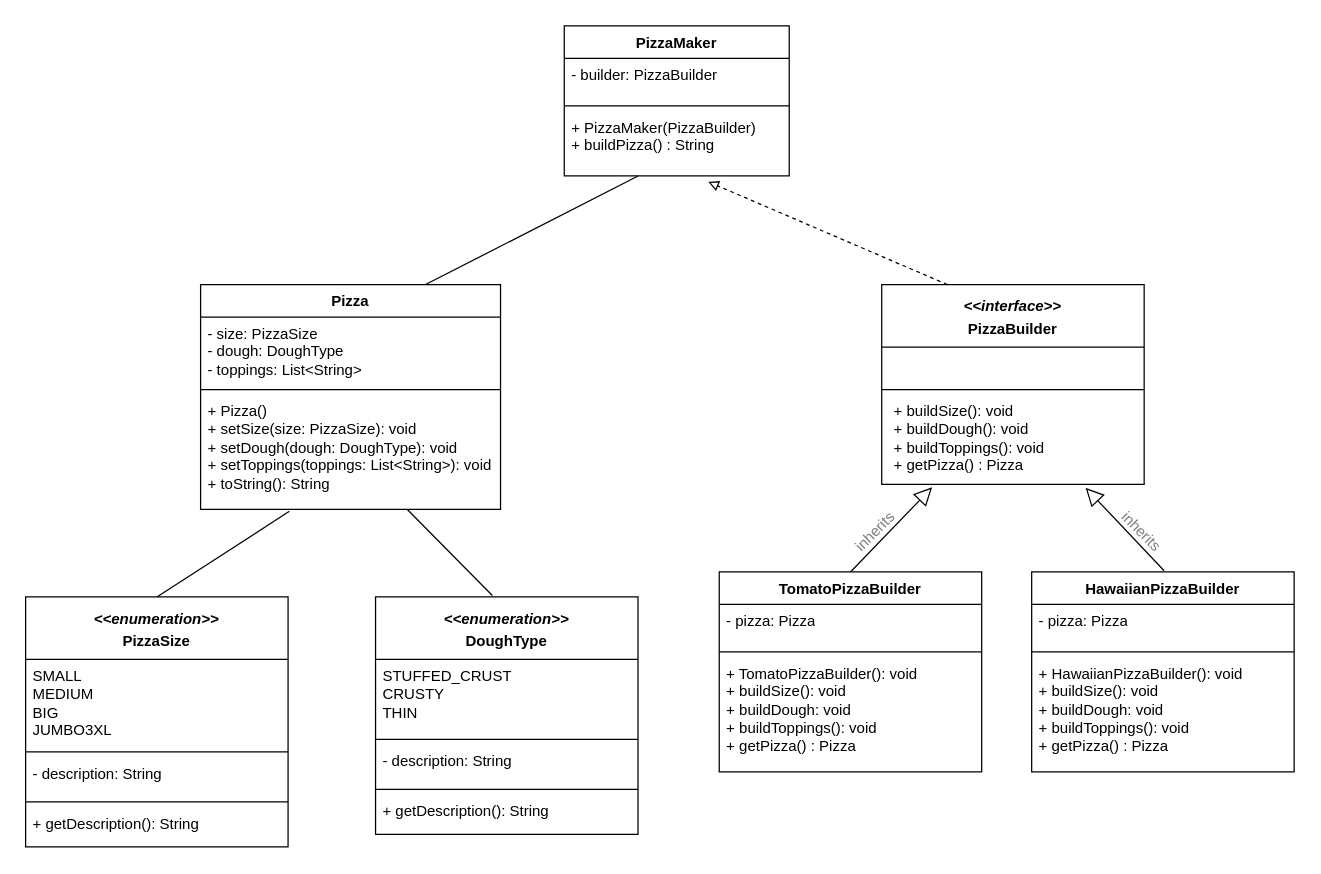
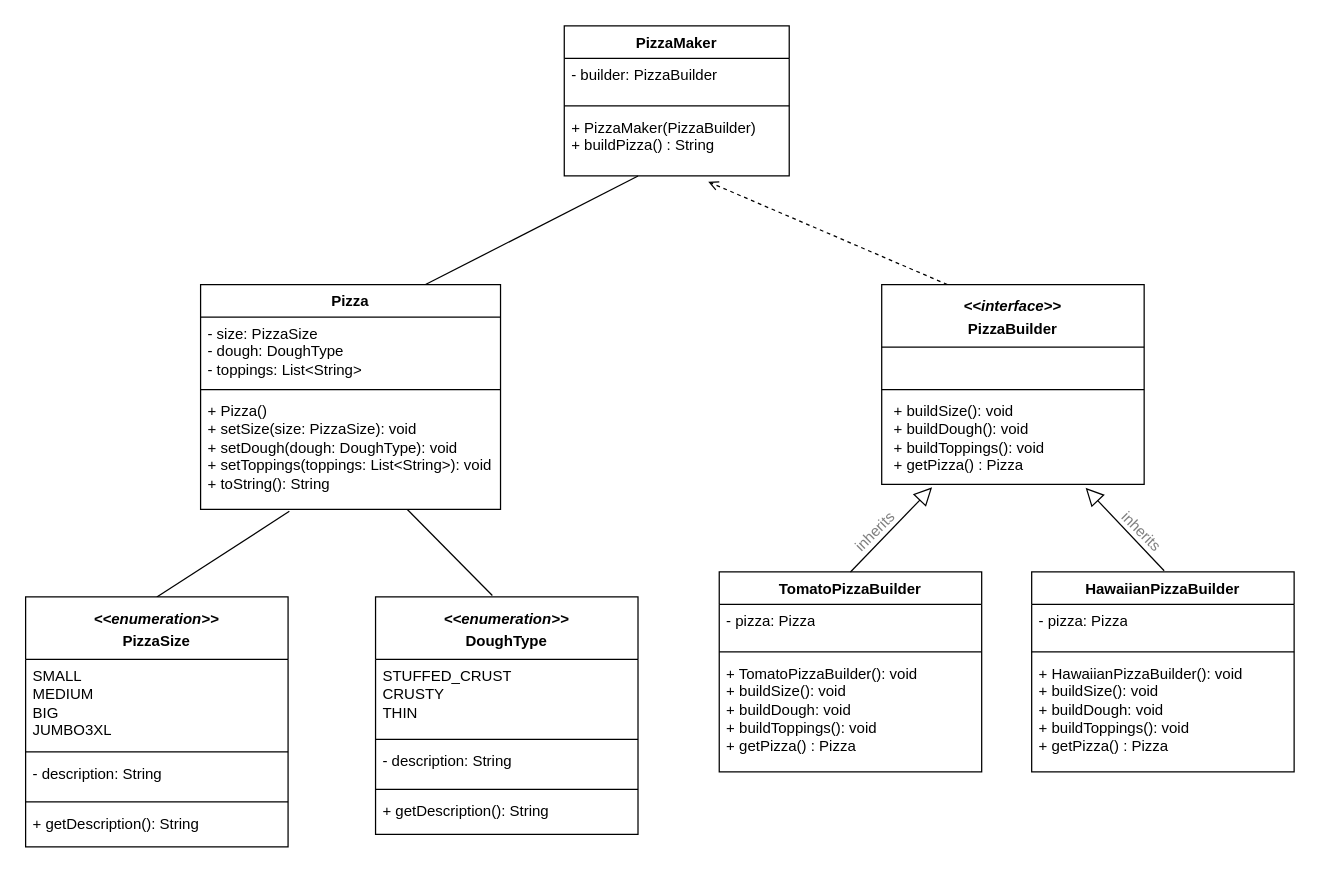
(719, 186) -> (716, 185)
